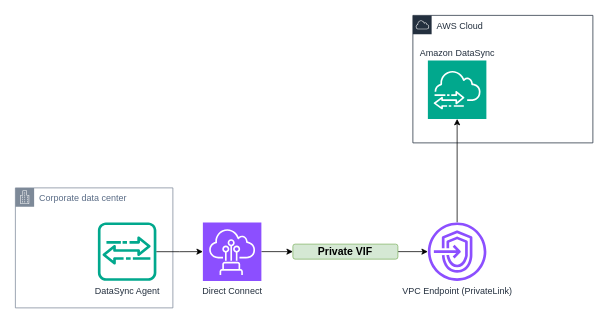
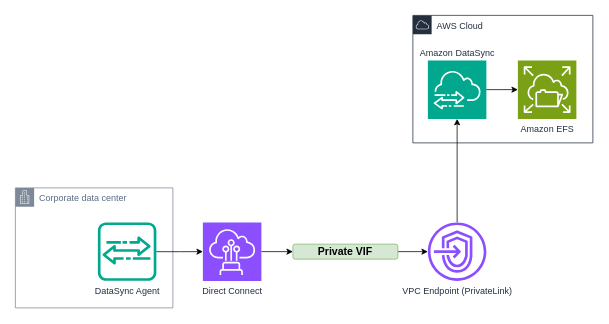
none -> (500, 90)
none -> (547, 90)
